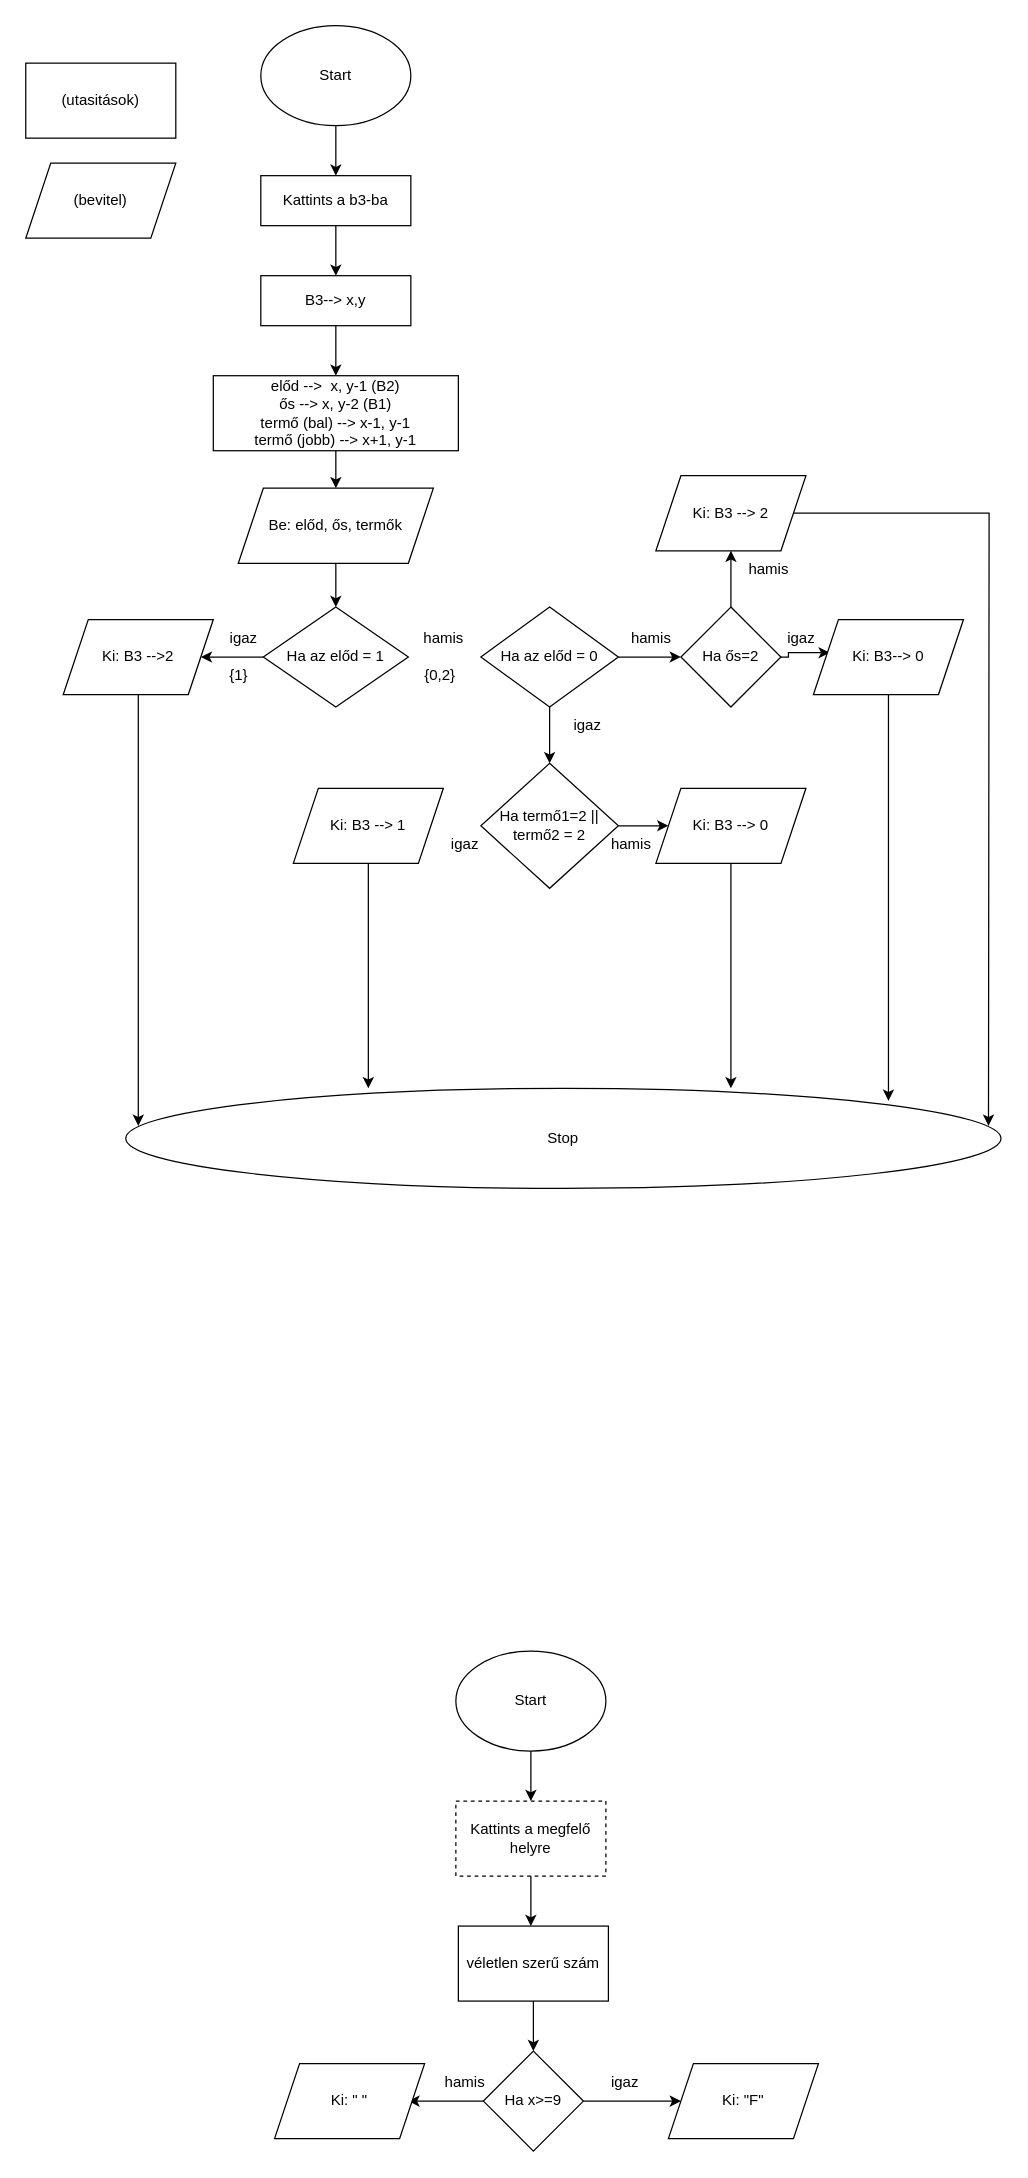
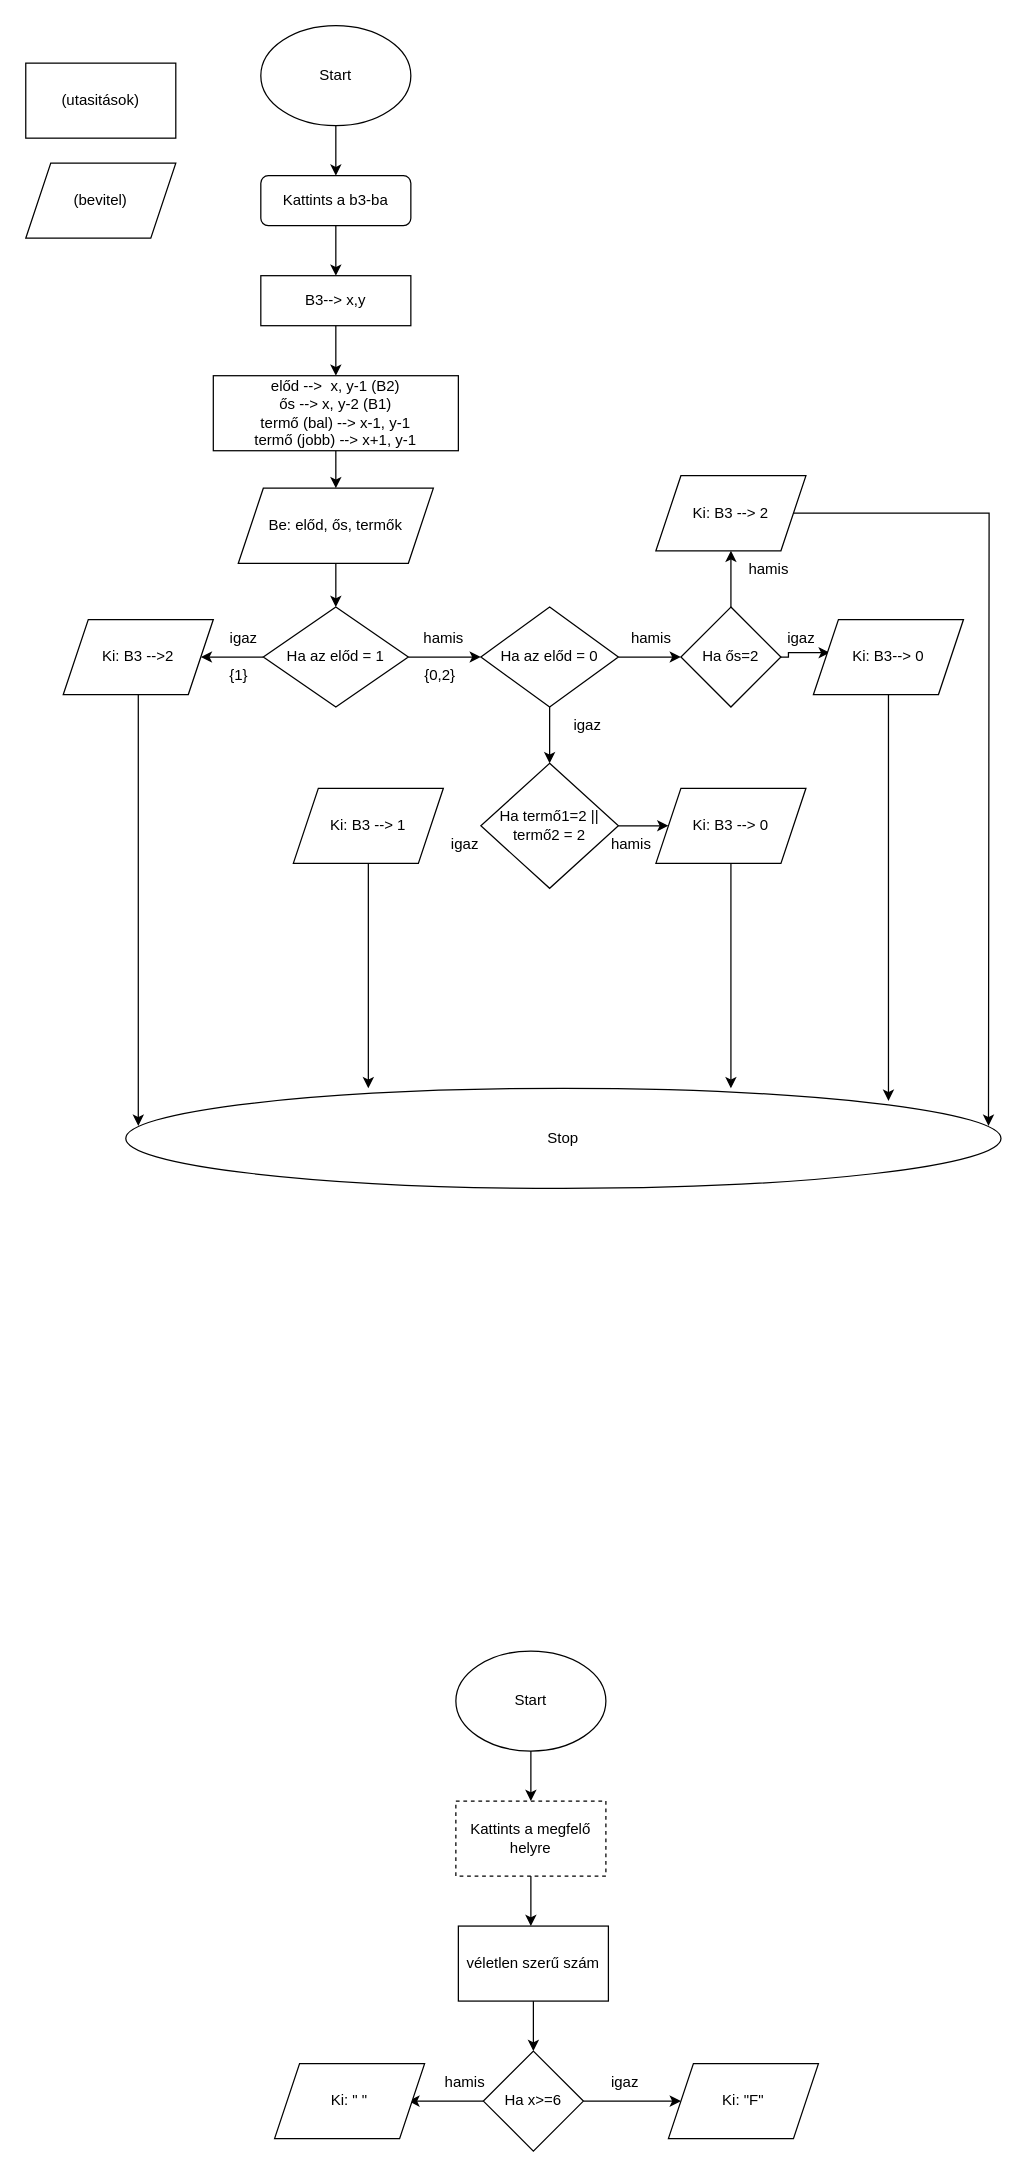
(336, 201) -> (336, 201)
none -> (440, 657)
(533, 2101) -> (533, 2101)
